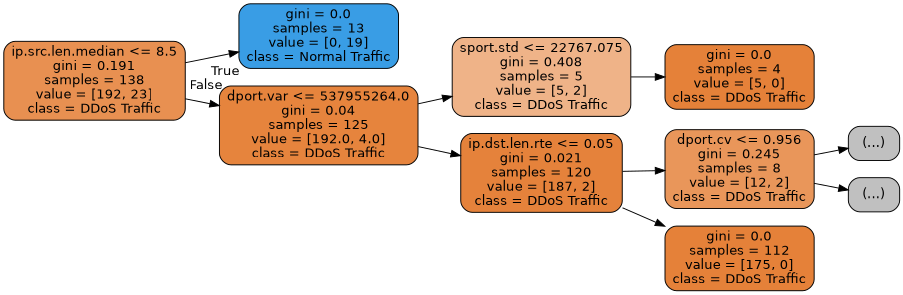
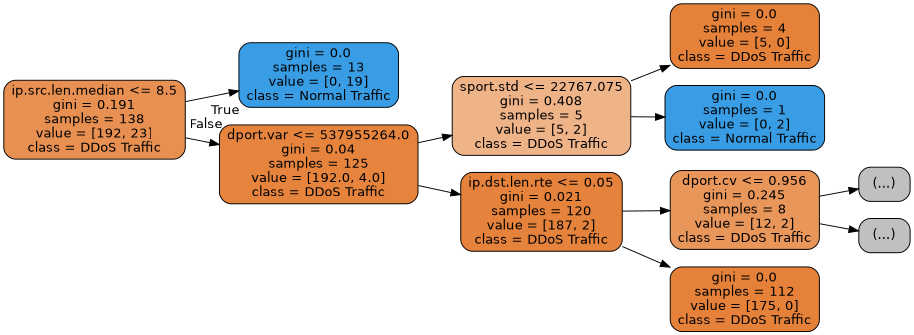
none -> (745, 118)
